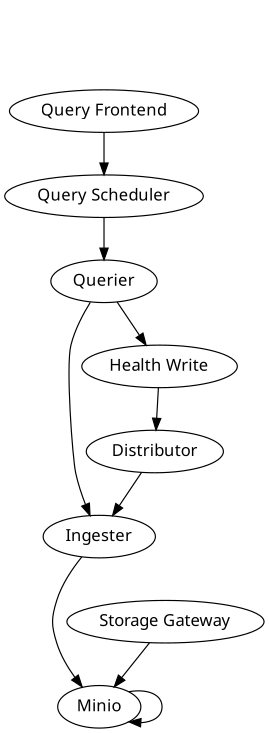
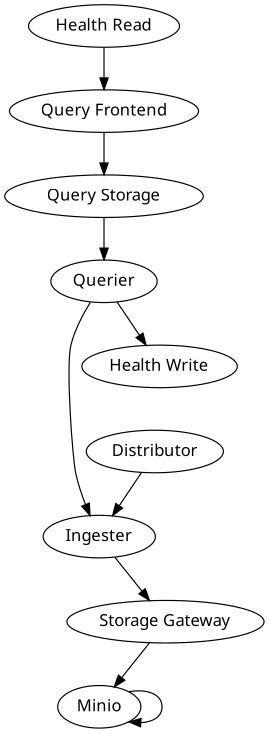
none -> (104, 26)
(104, 196) -> (104, 196)
(158, 403) -> none
(53, 616) -> (128, 574)
